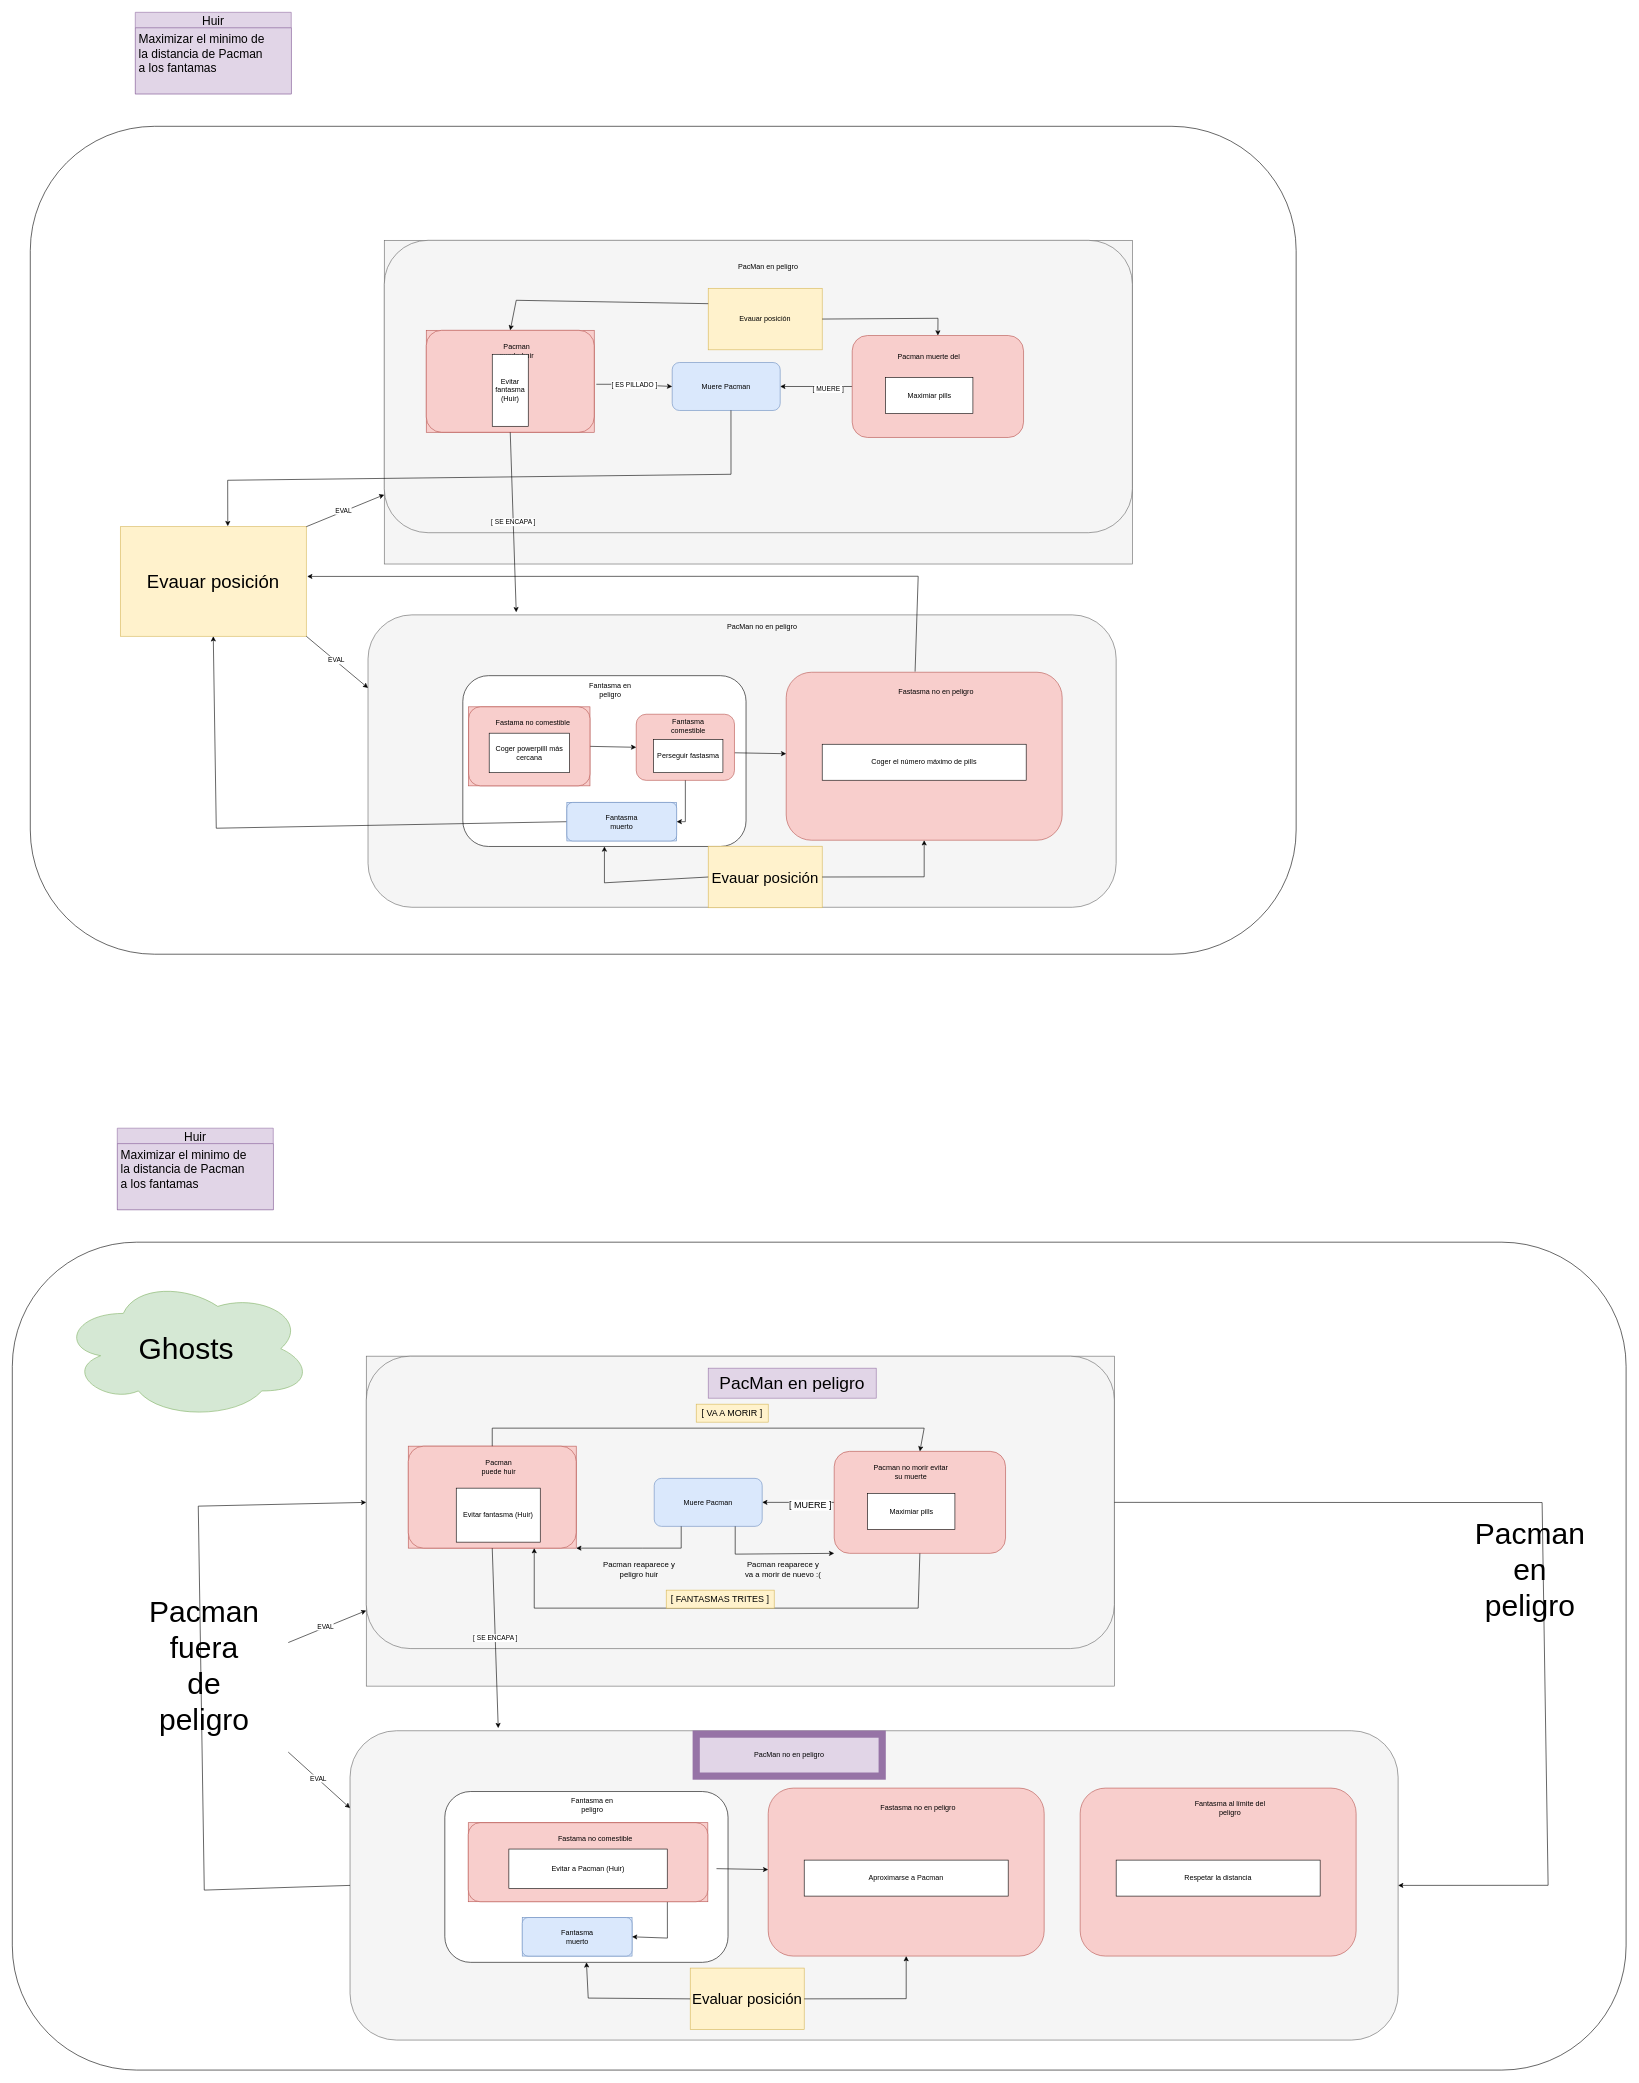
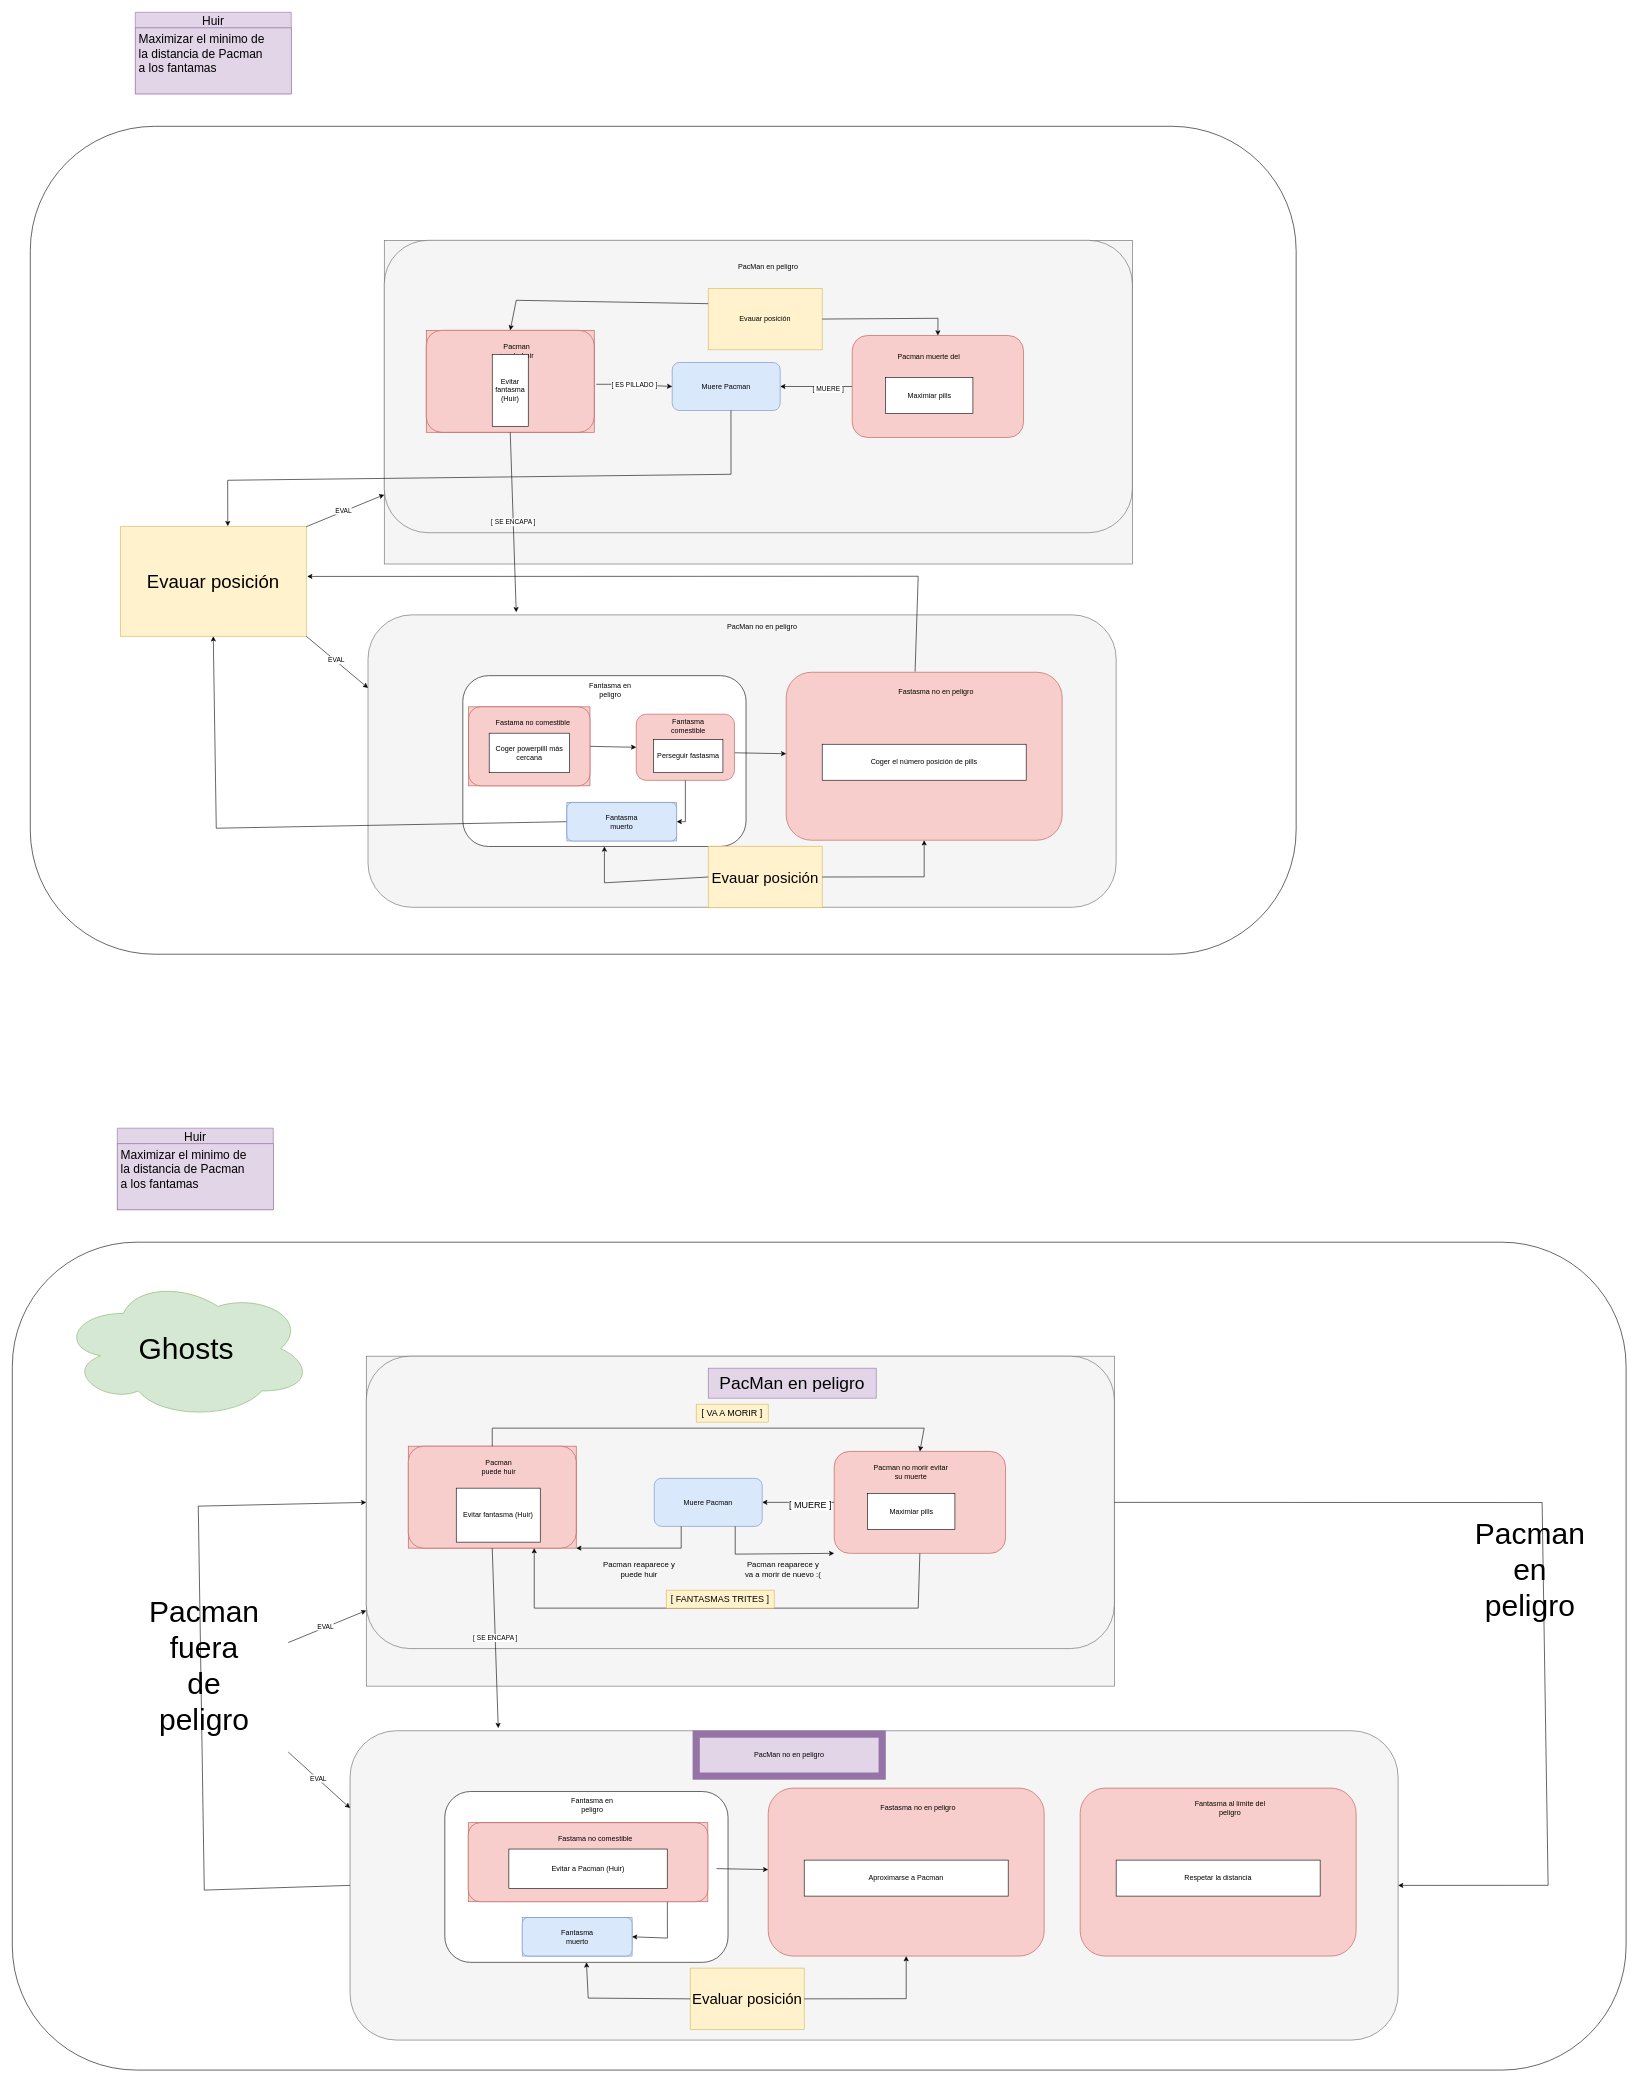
(924, 762) -> (924, 762)
(639, 1569) -> (639, 1569)
